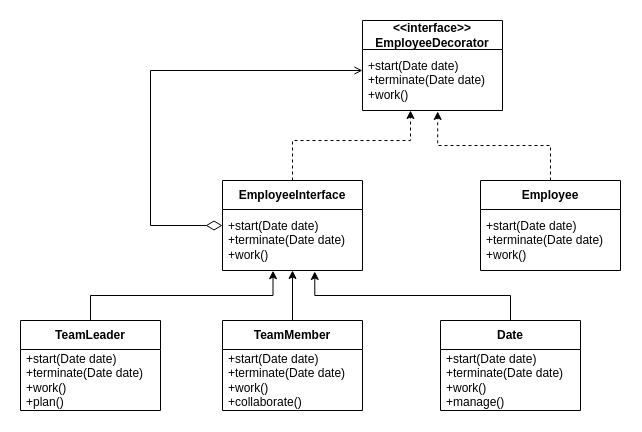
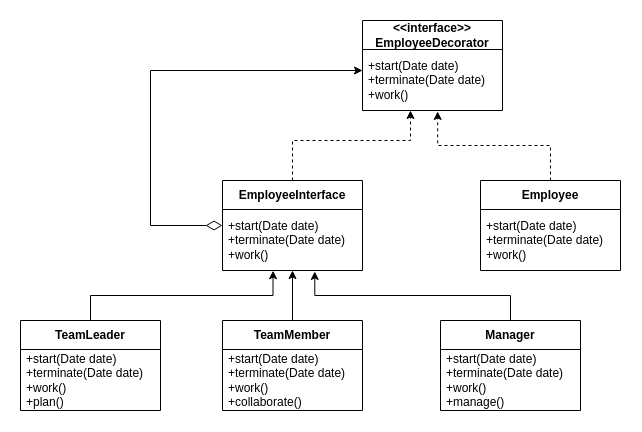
(356, 71) -> (354, 71)
(511, 336) -> (511, 336)
